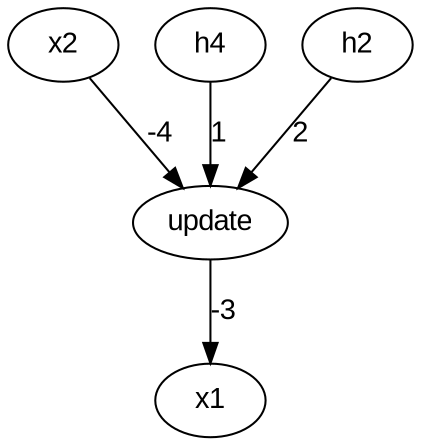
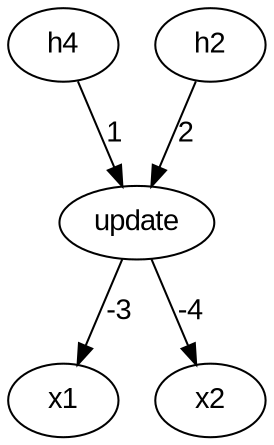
(130, 125) -> (170, 302)
